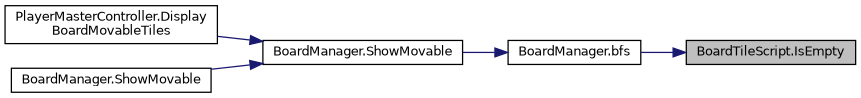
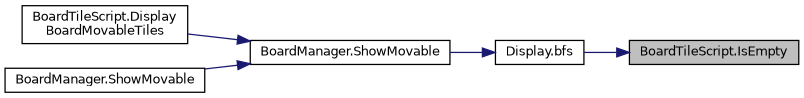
(111, 25) -> (105, 25)
(574, 52) -> (540, 52)
